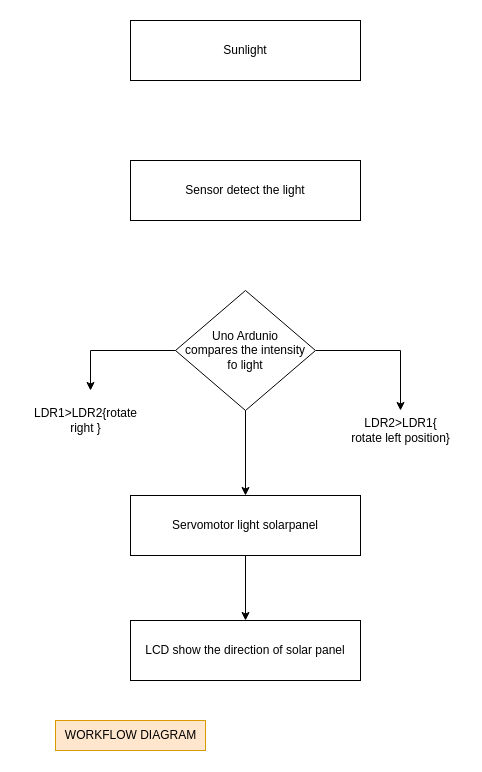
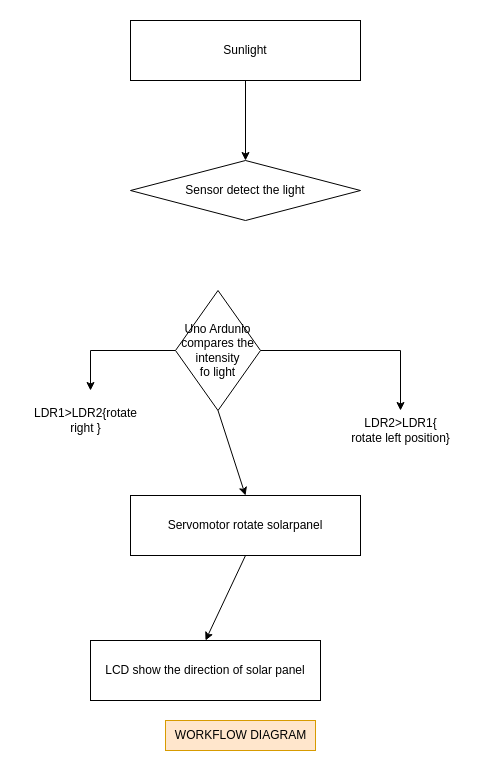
none -> (246, 117)
(246, 191) -> (246, 191)
(246, 351) -> (218, 351)
(246, 526) -> (246, 526)
(246, 651) -> (206, 671)
(131, 736) -> (241, 736)
